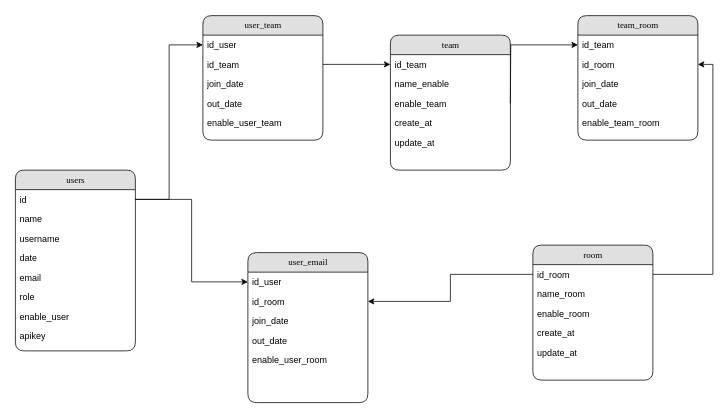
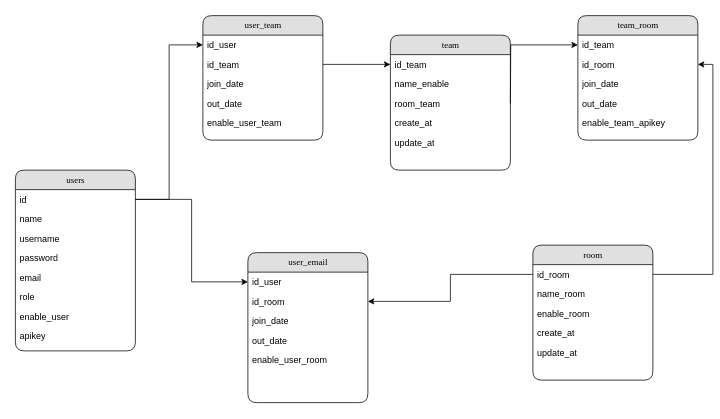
(421, 104) -> (418, 104)
(622, 124) -> (625, 124)
(30, 259) -> (40, 259)
